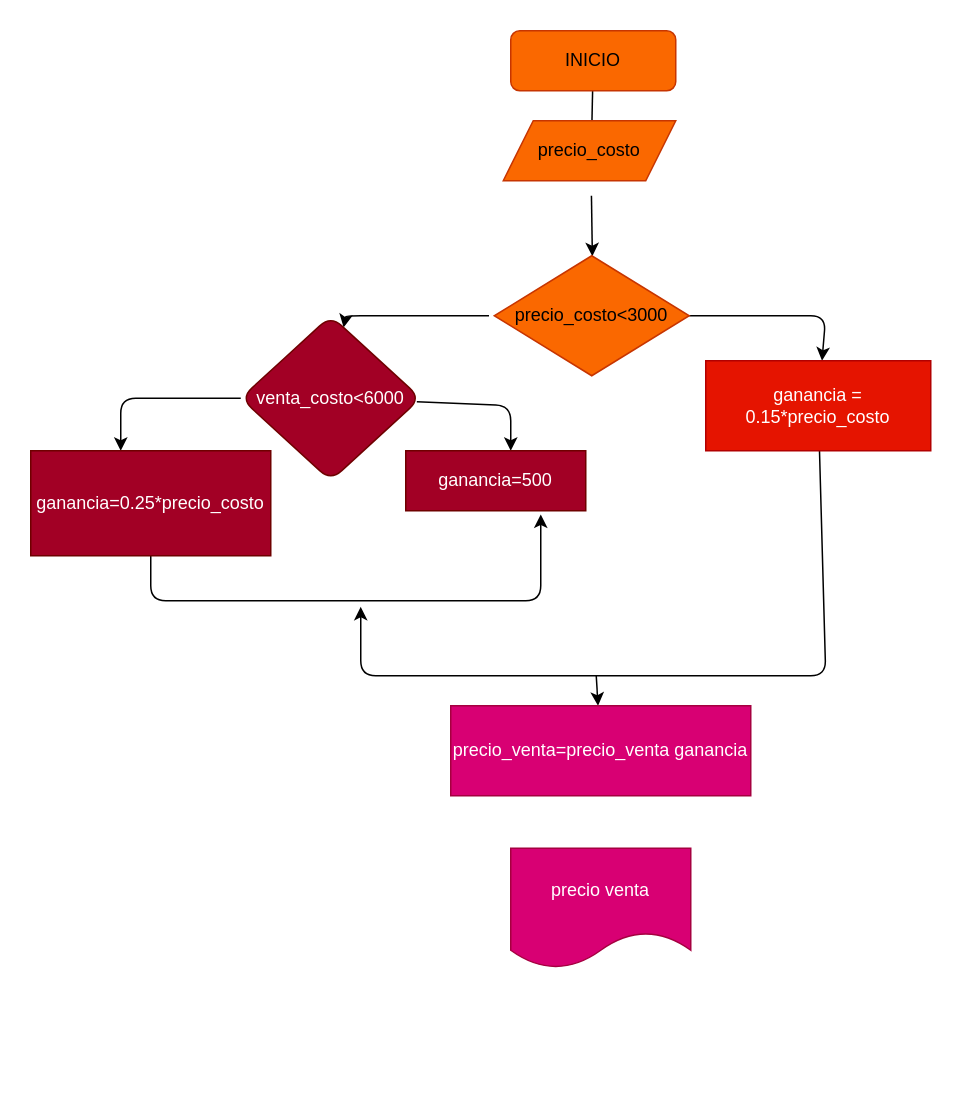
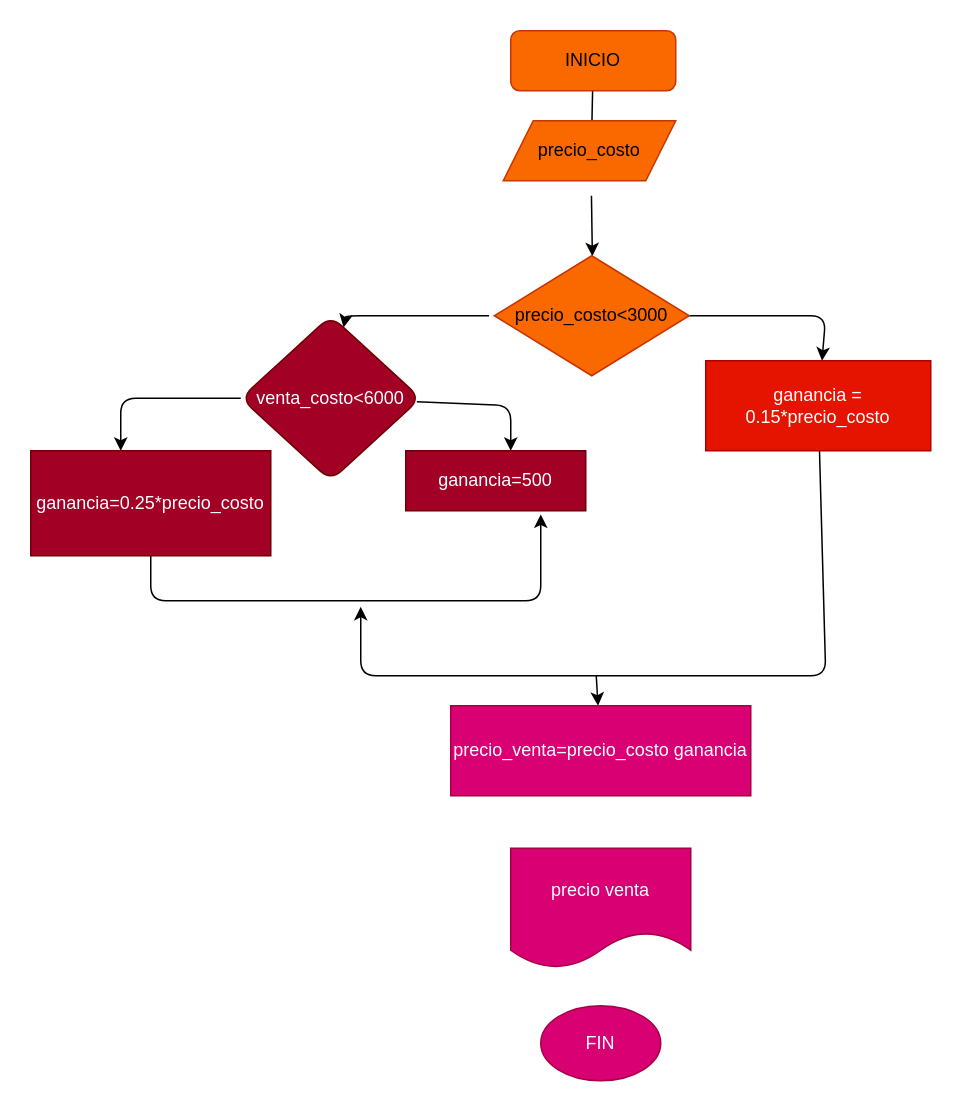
(601, 751) -> (601, 751)
none -> (601, 1043)
